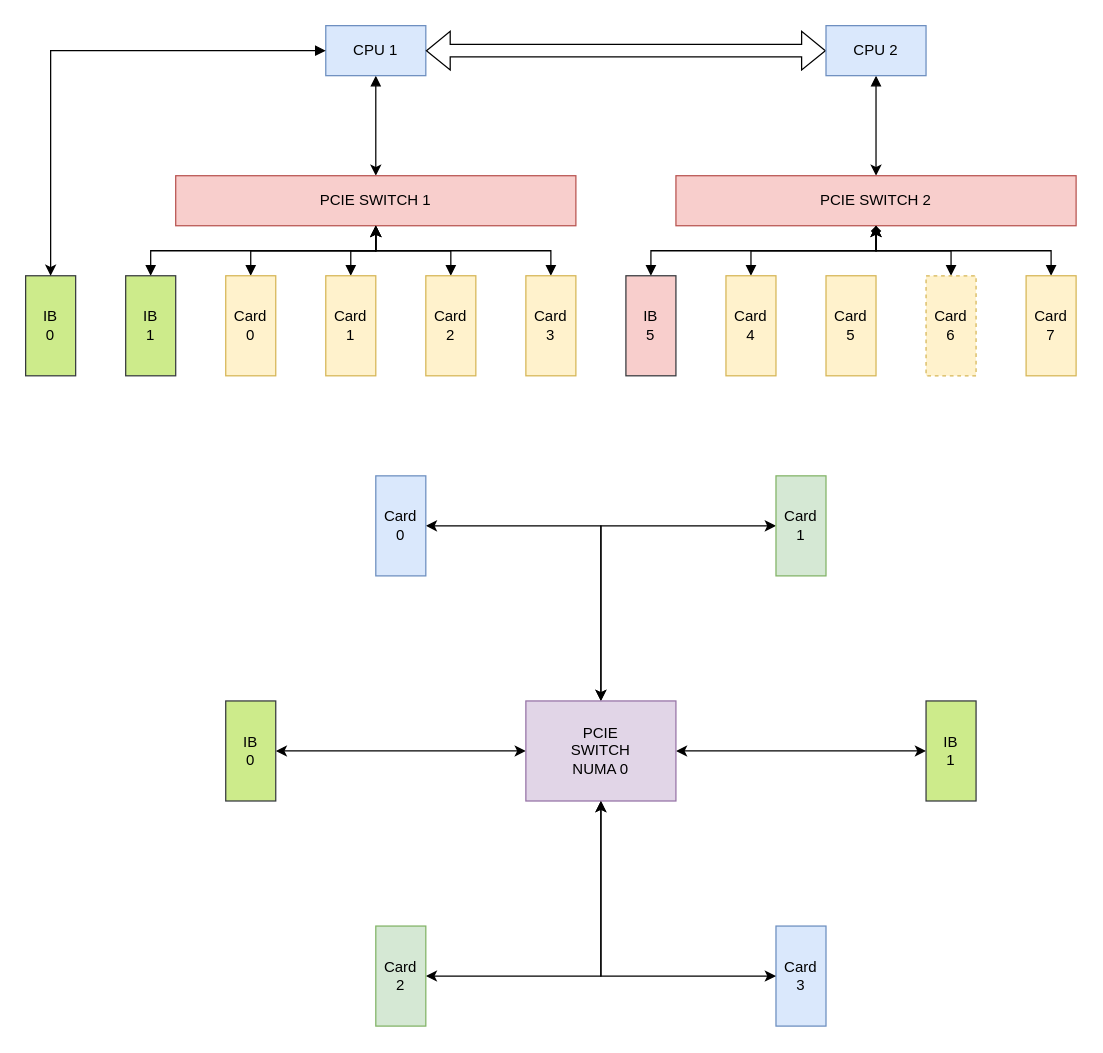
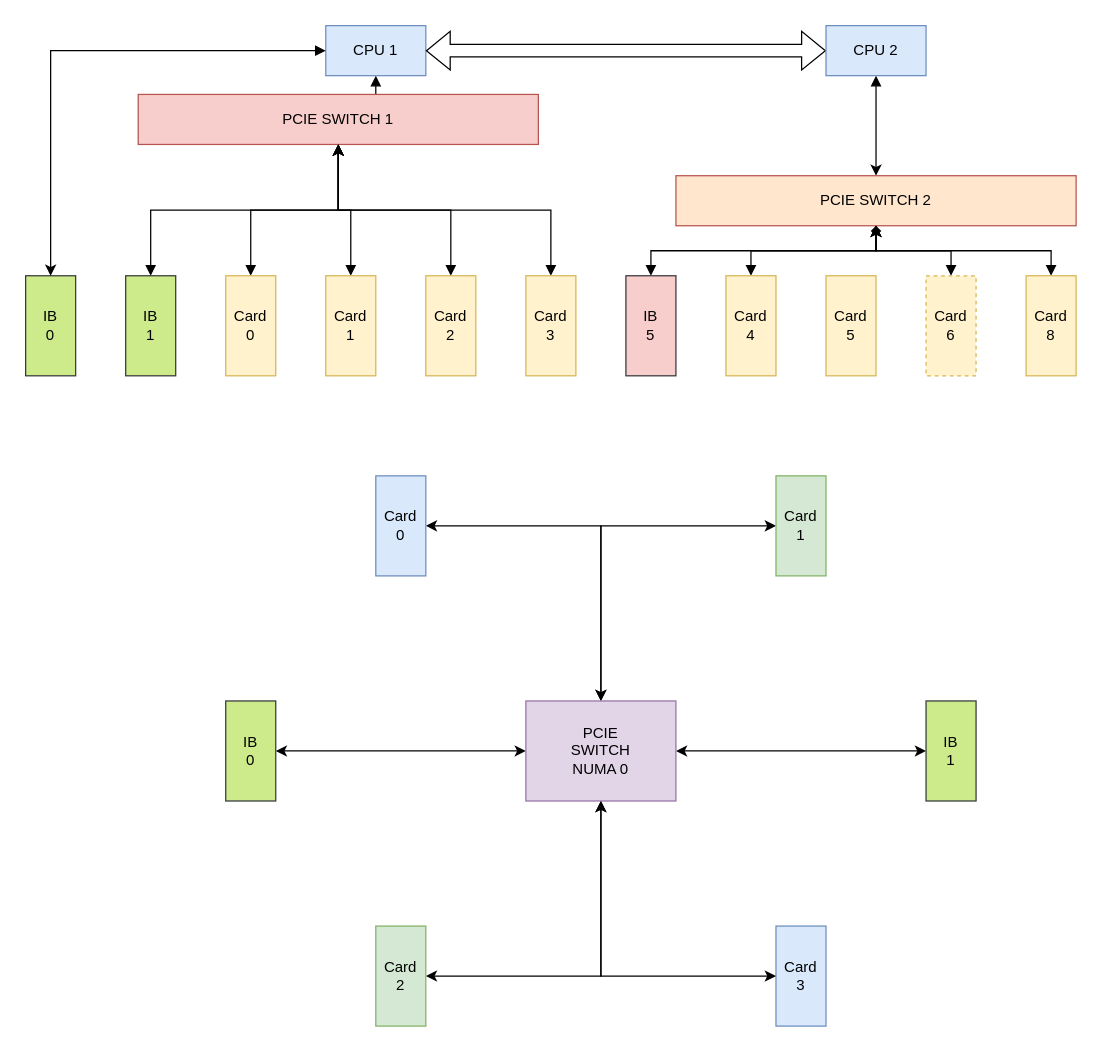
(376, 201) -> (338, 119)
(876, 201) -> (876, 201)
(1051, 326) -> (1051, 326)
